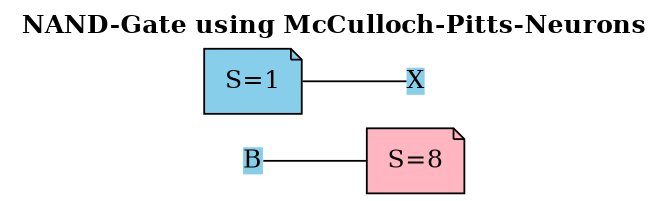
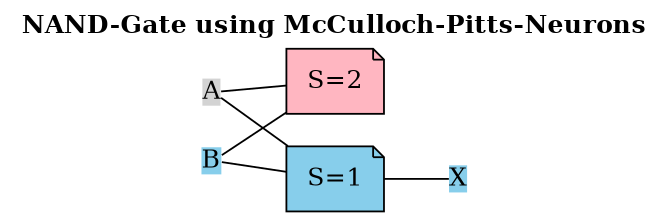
none -> (211, 92)
(416, 161) -> (335, 81)
none -> (254, 167)
